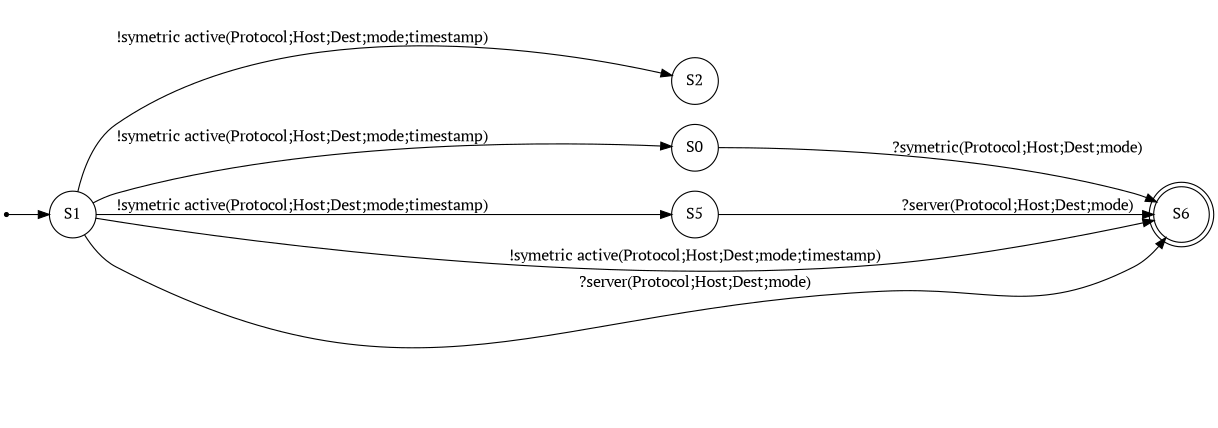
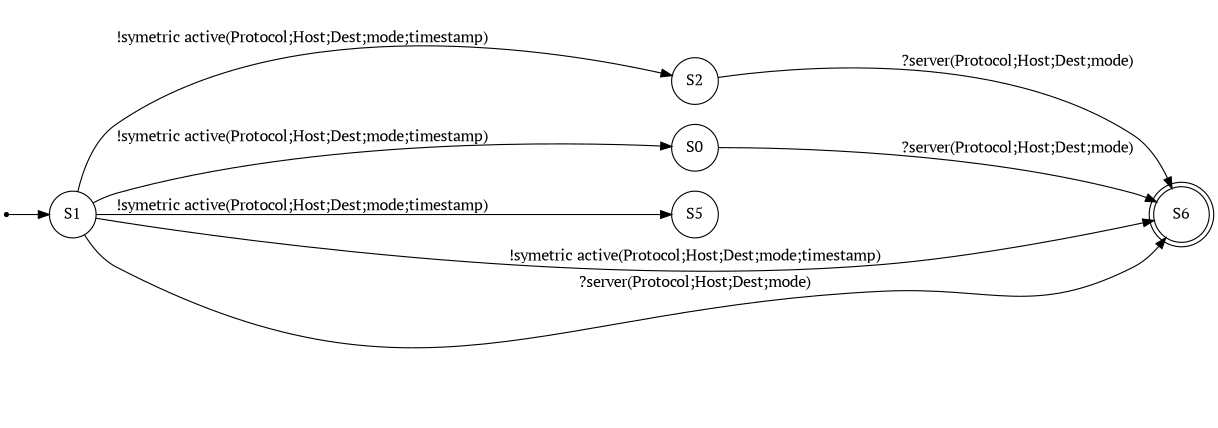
(1018, 148) -> (1018, 148)
(930, 215) -> (959, 75)
